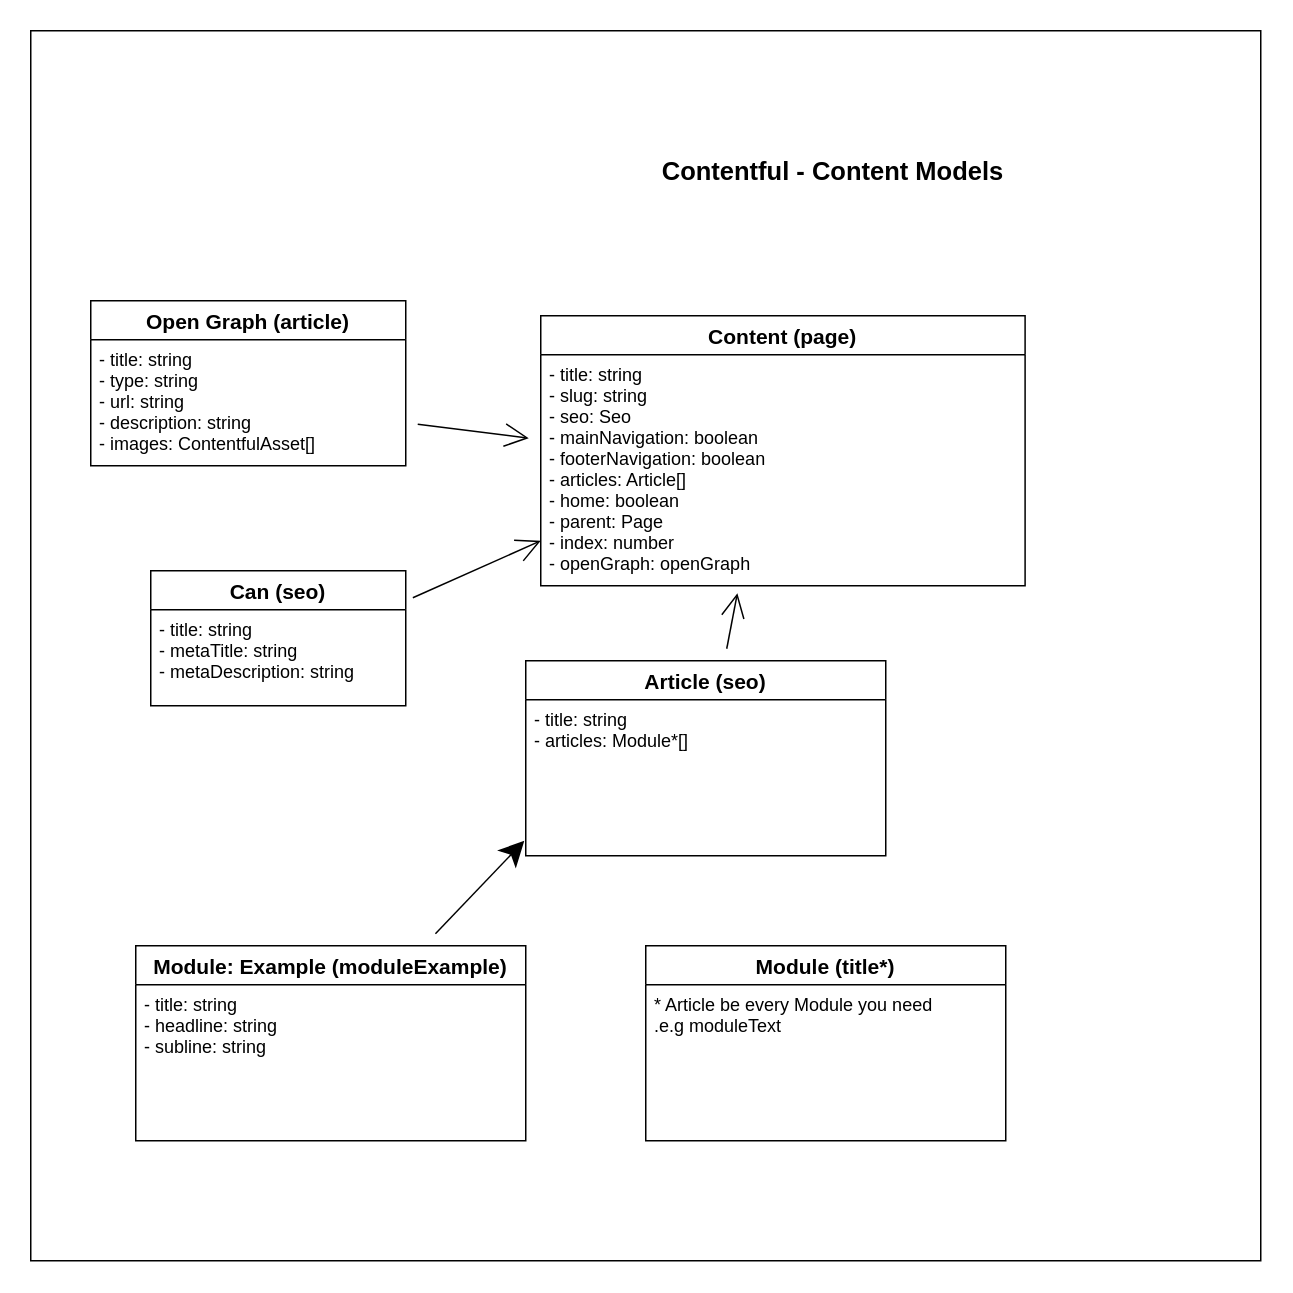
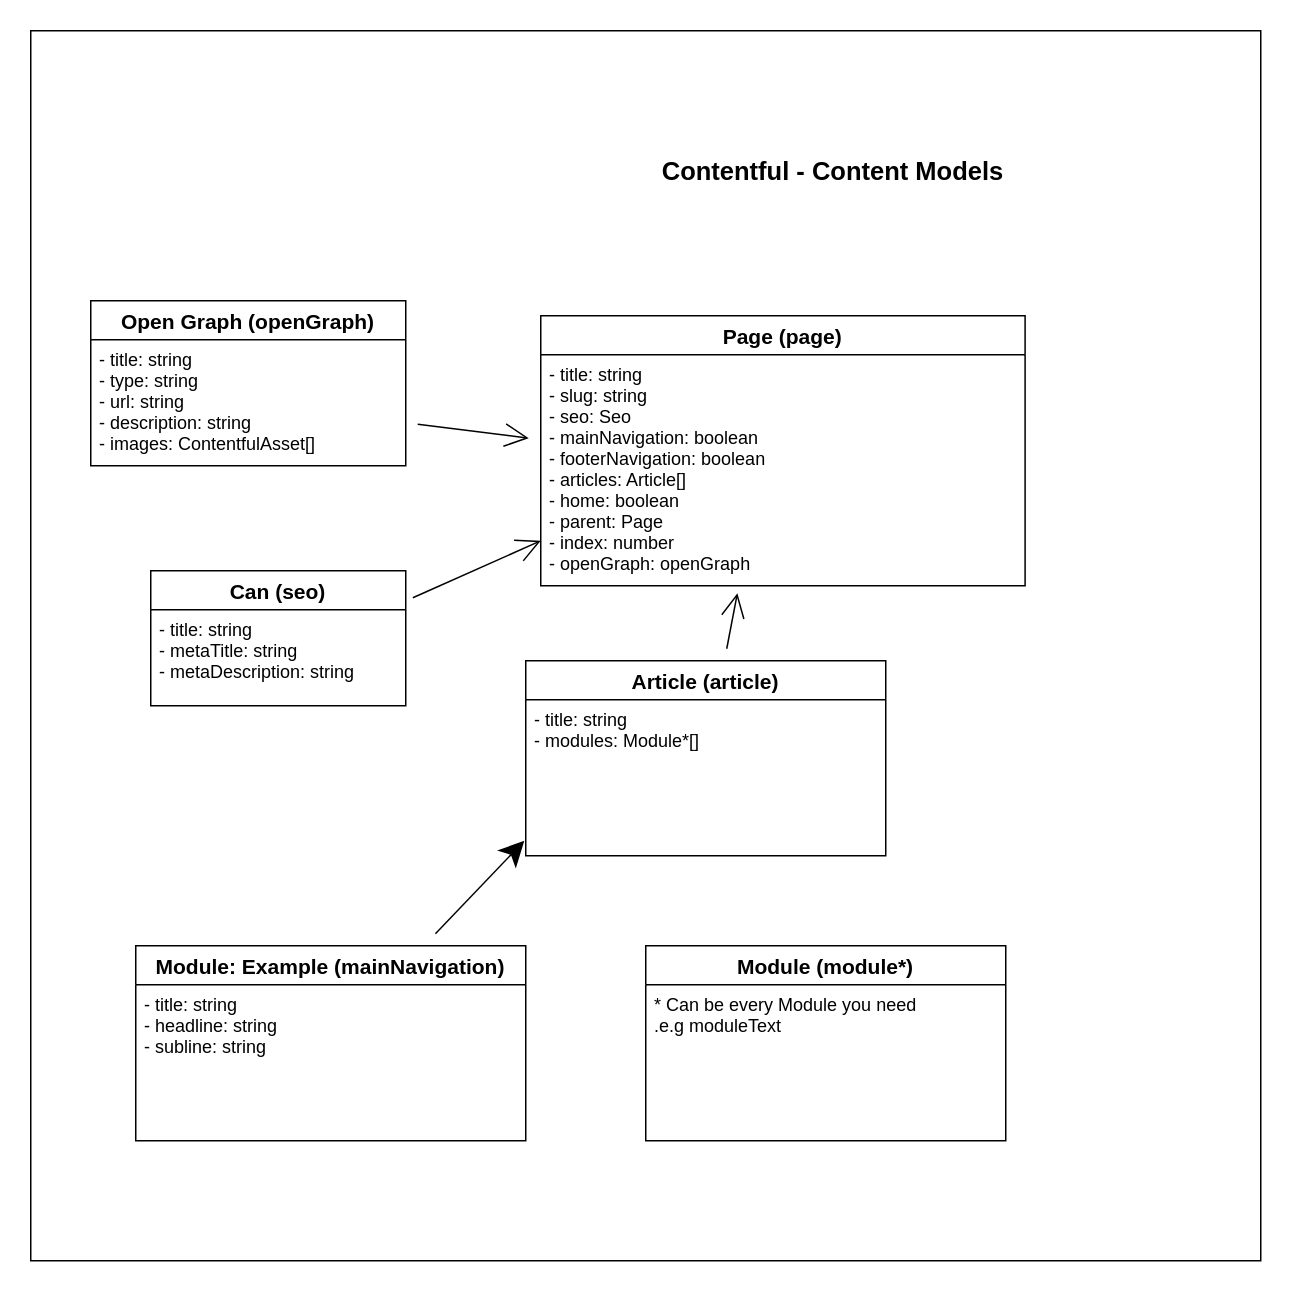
(248, 322) -> (248, 322)
(782, 337) -> (782, 337)
(705, 682) -> (705, 682)
(596, 720) -> (596, 720)
(330, 967) -> (330, 967)
(825, 967) -> (825, 967)
(804, 1005) -> (789, 1005)
